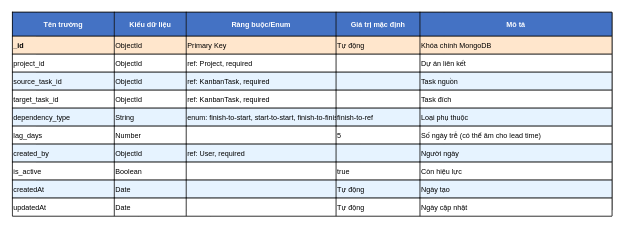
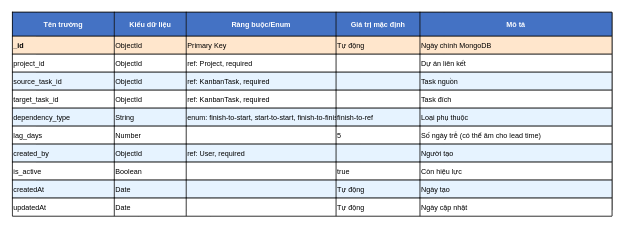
(456, 46) -> (456, 46)
(439, 154) -> (437, 154)
